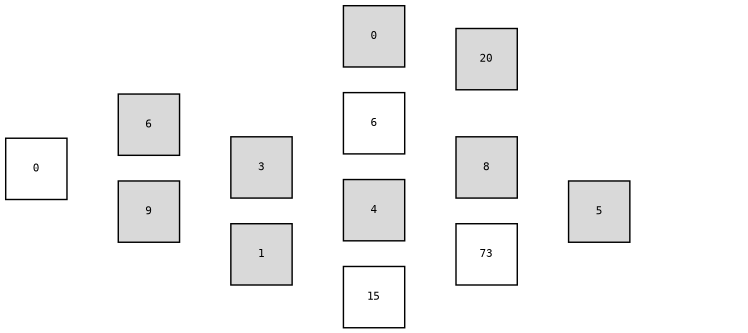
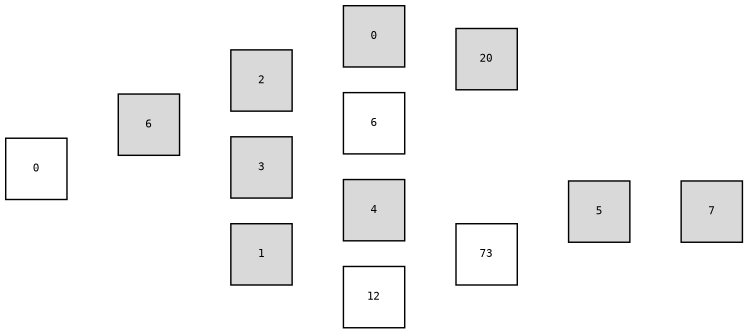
none -> (261, 81)
(487, 167) -> none
(149, 212) -> none
none -> (712, 212)
(374, 297) -> (374, 297)
